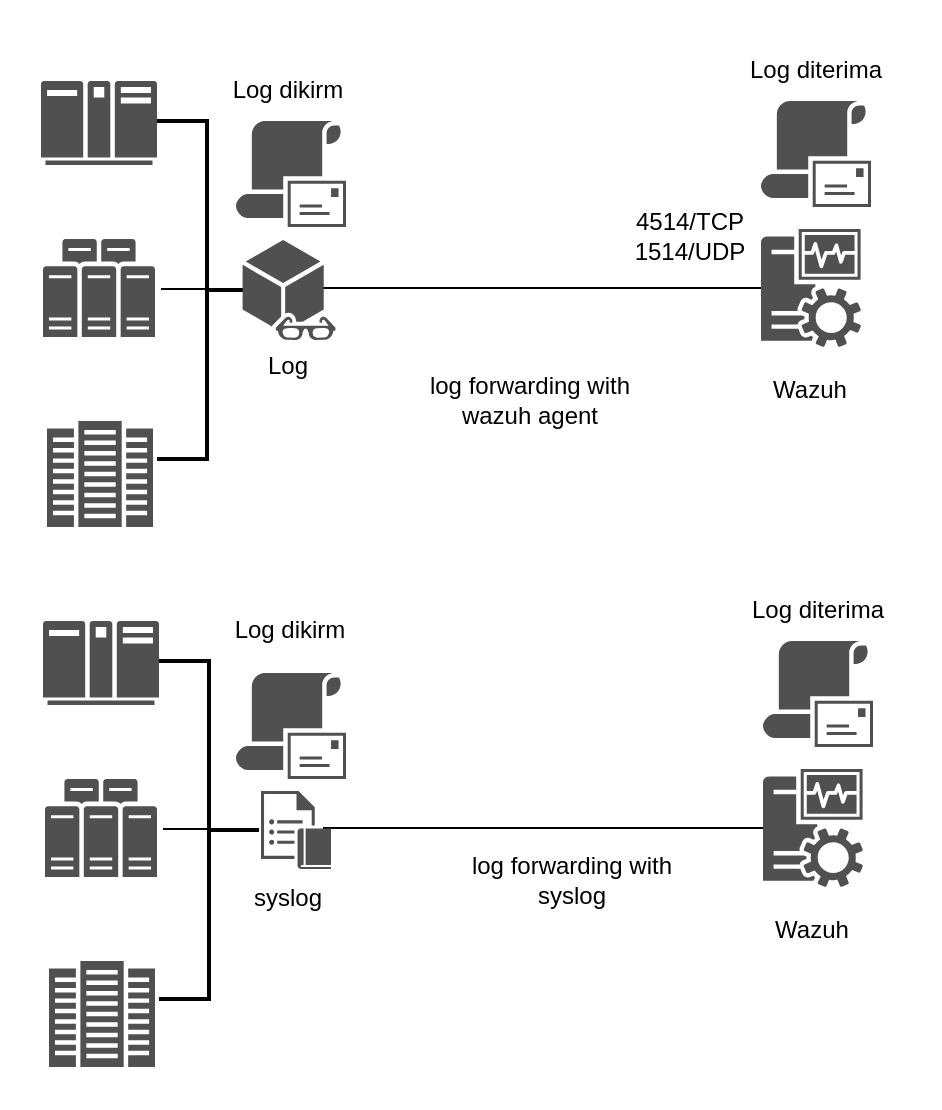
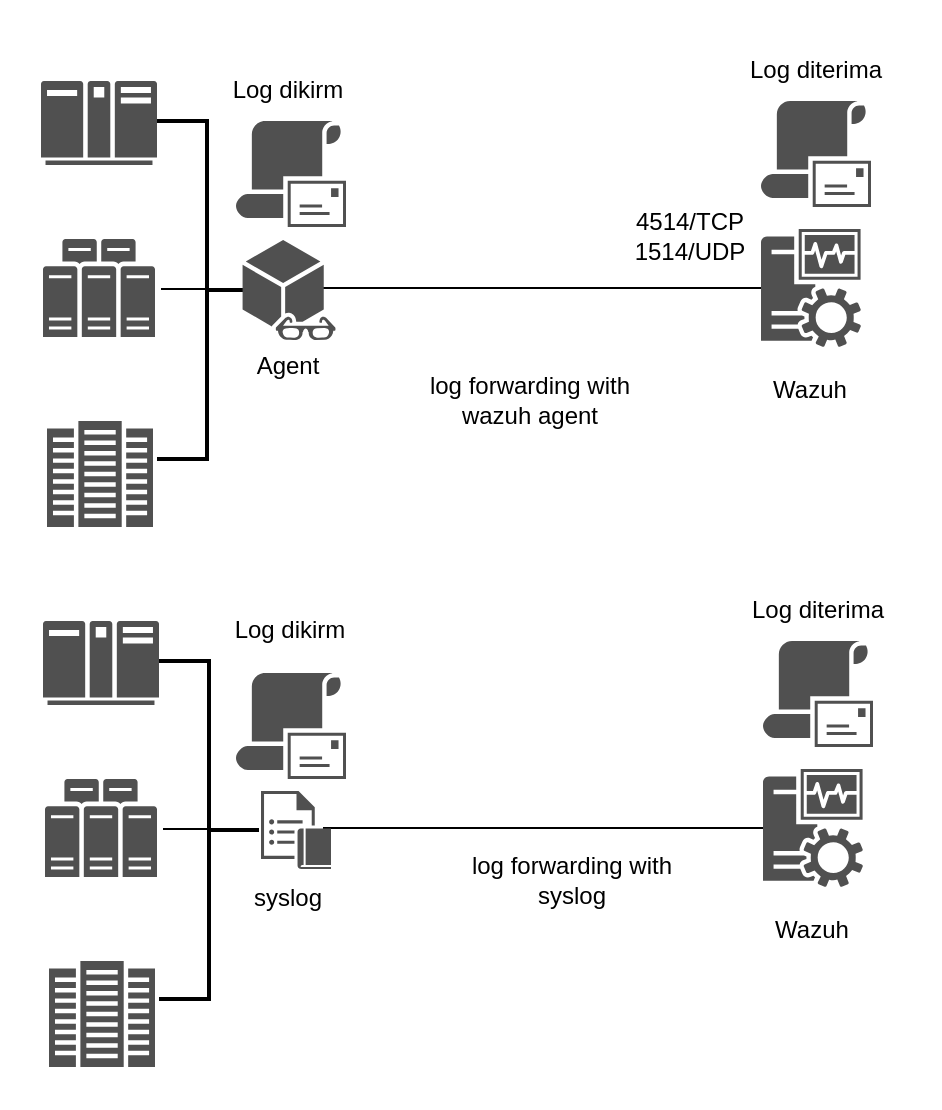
(289, 367) -> (289, 367)
